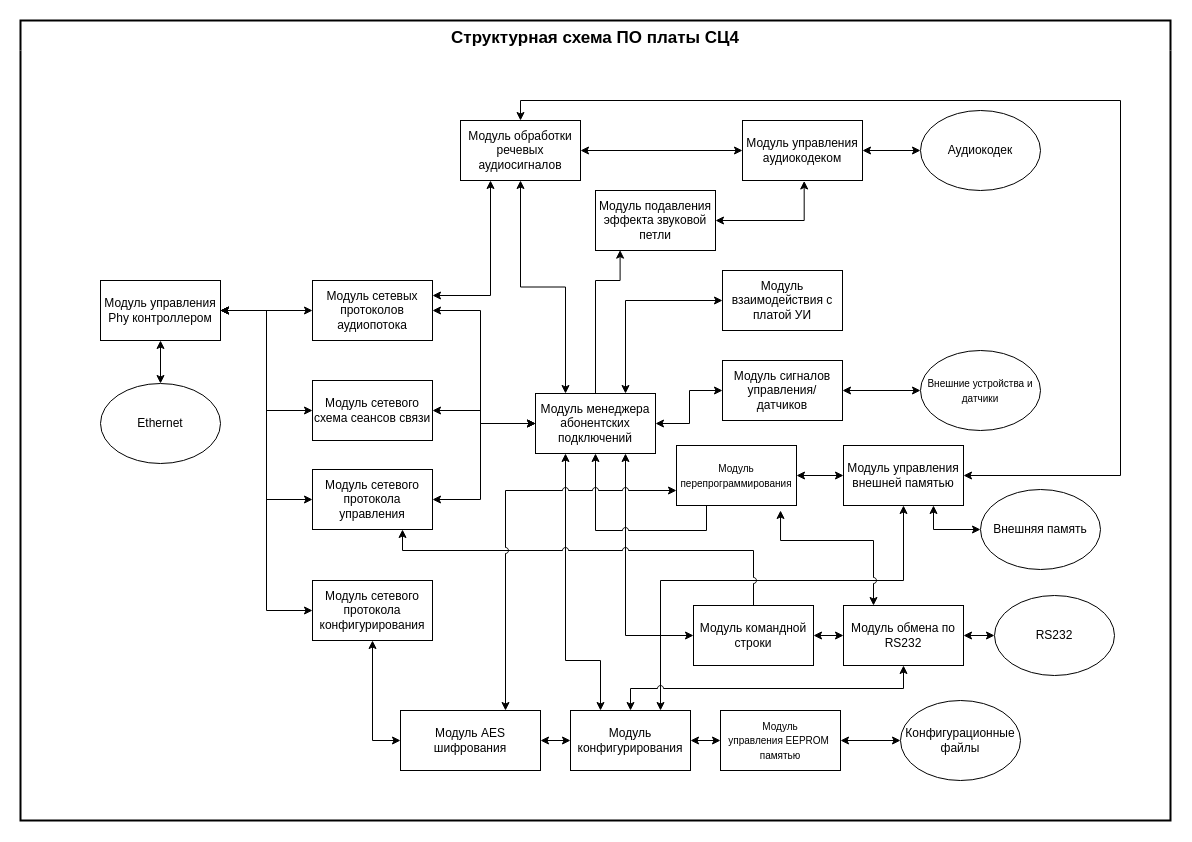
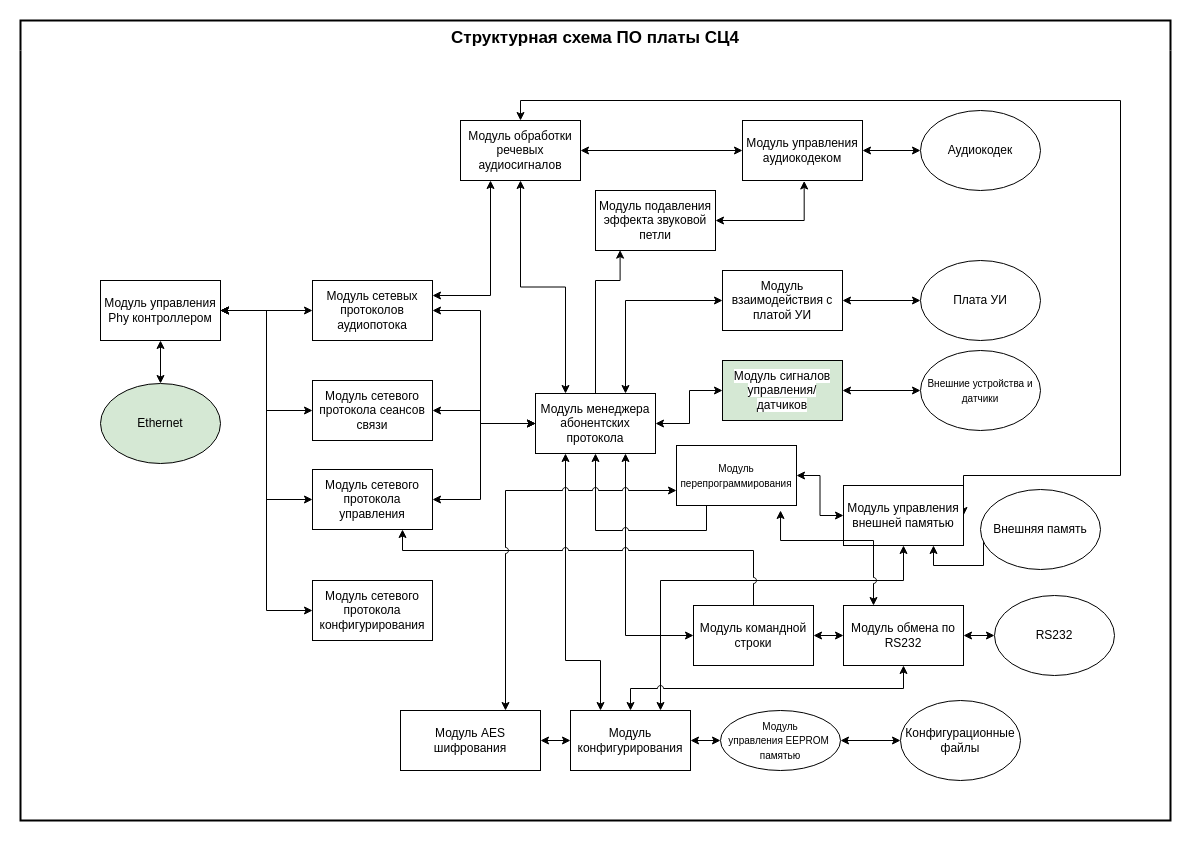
none -> (881, 301)
none -> (981, 301)
(783, 391) -> (783, 391)
(373, 411) -> (373, 411)
(161, 424) -> (161, 424)
(596, 424) -> (596, 424)
(904, 476) -> (904, 516)
(373, 704) -> none
(781, 741) -> (781, 741)
